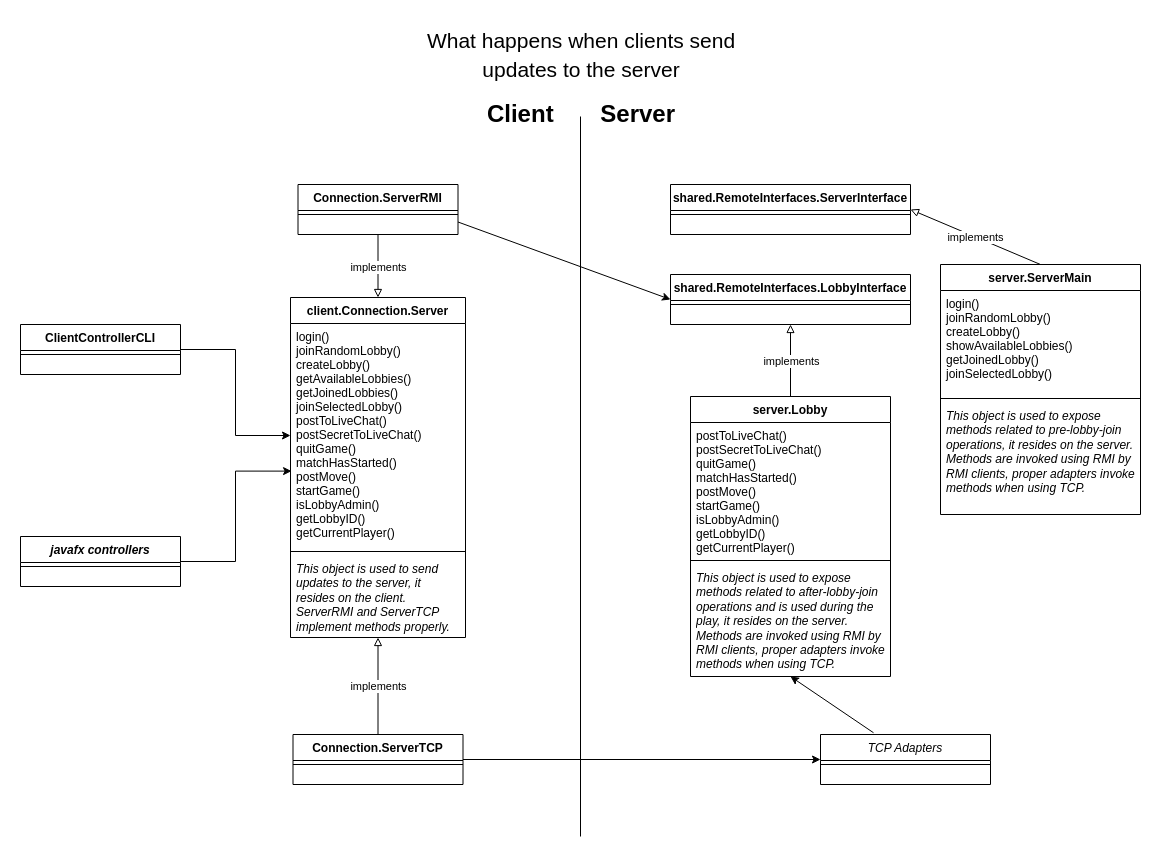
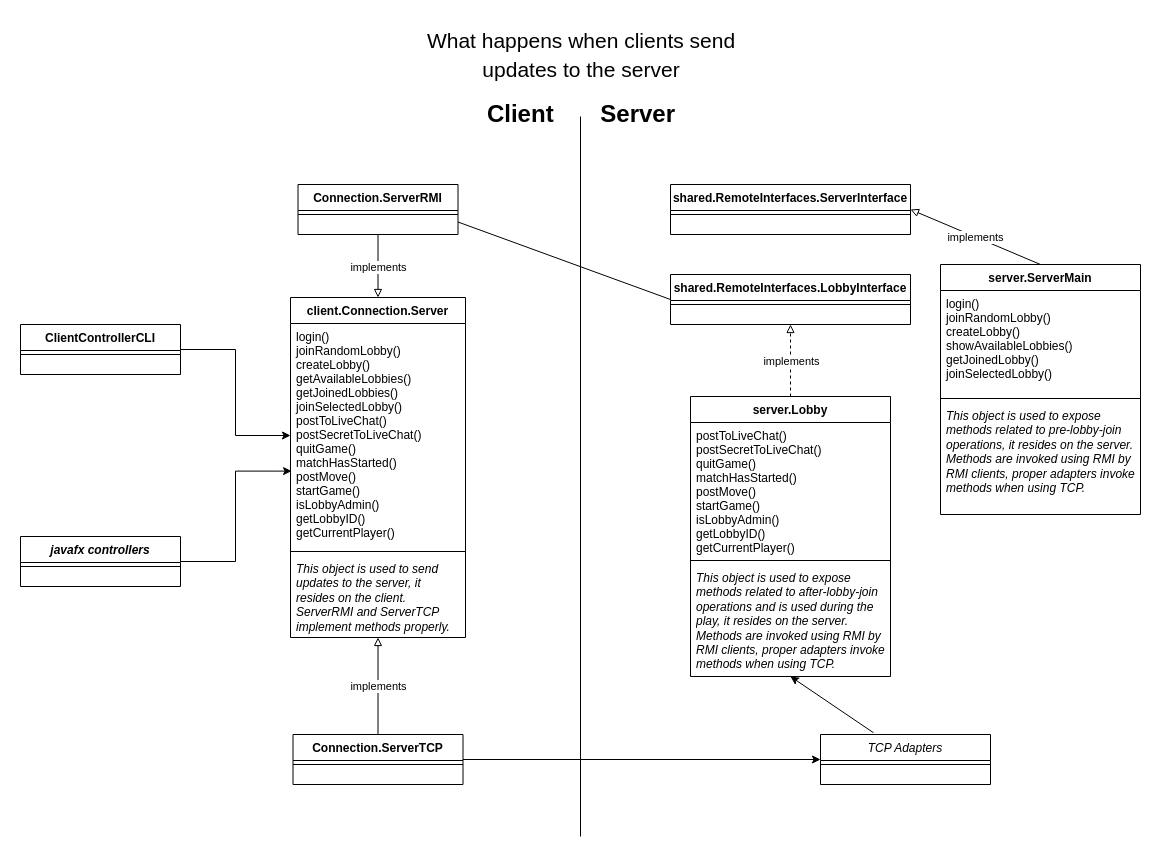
(663, 297) -> (665, 297)
(791, 381) -> (791, 381)
